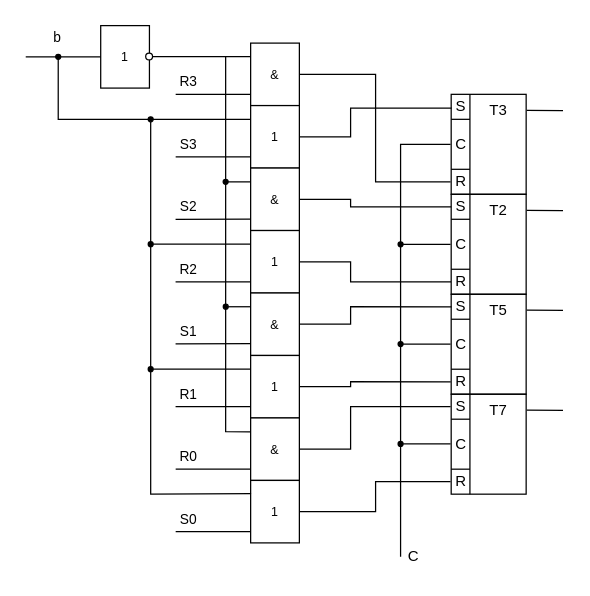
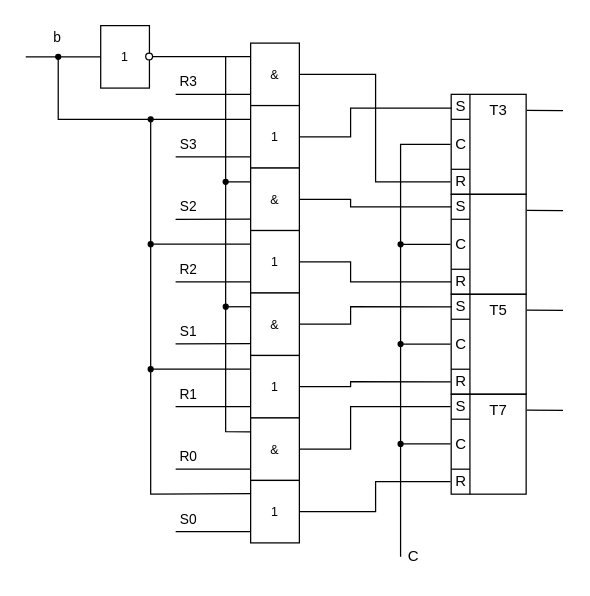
(498, 211) -> none
